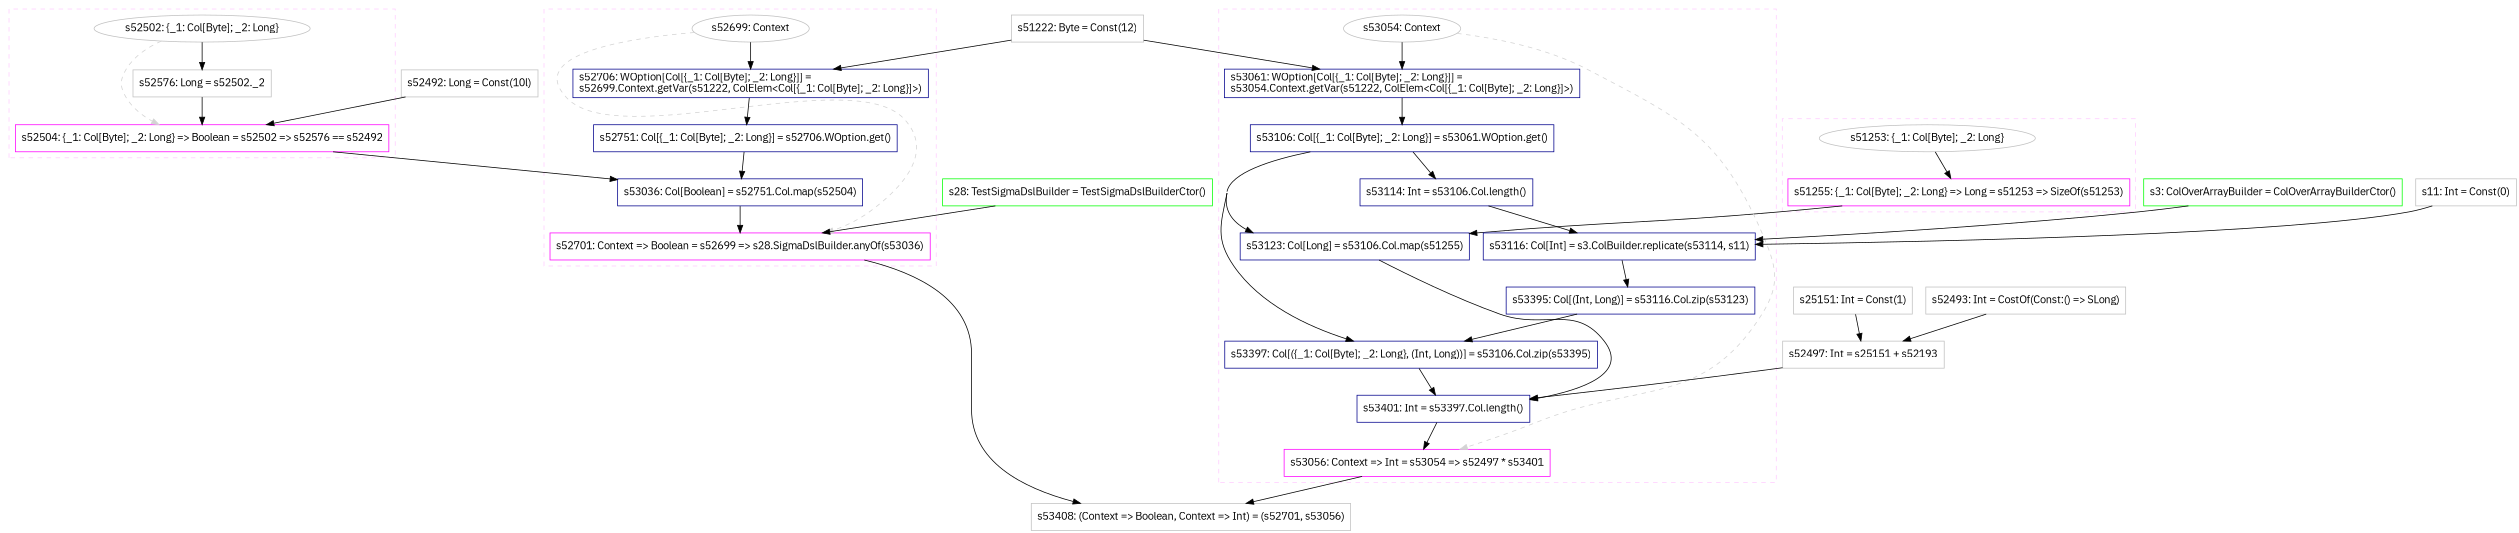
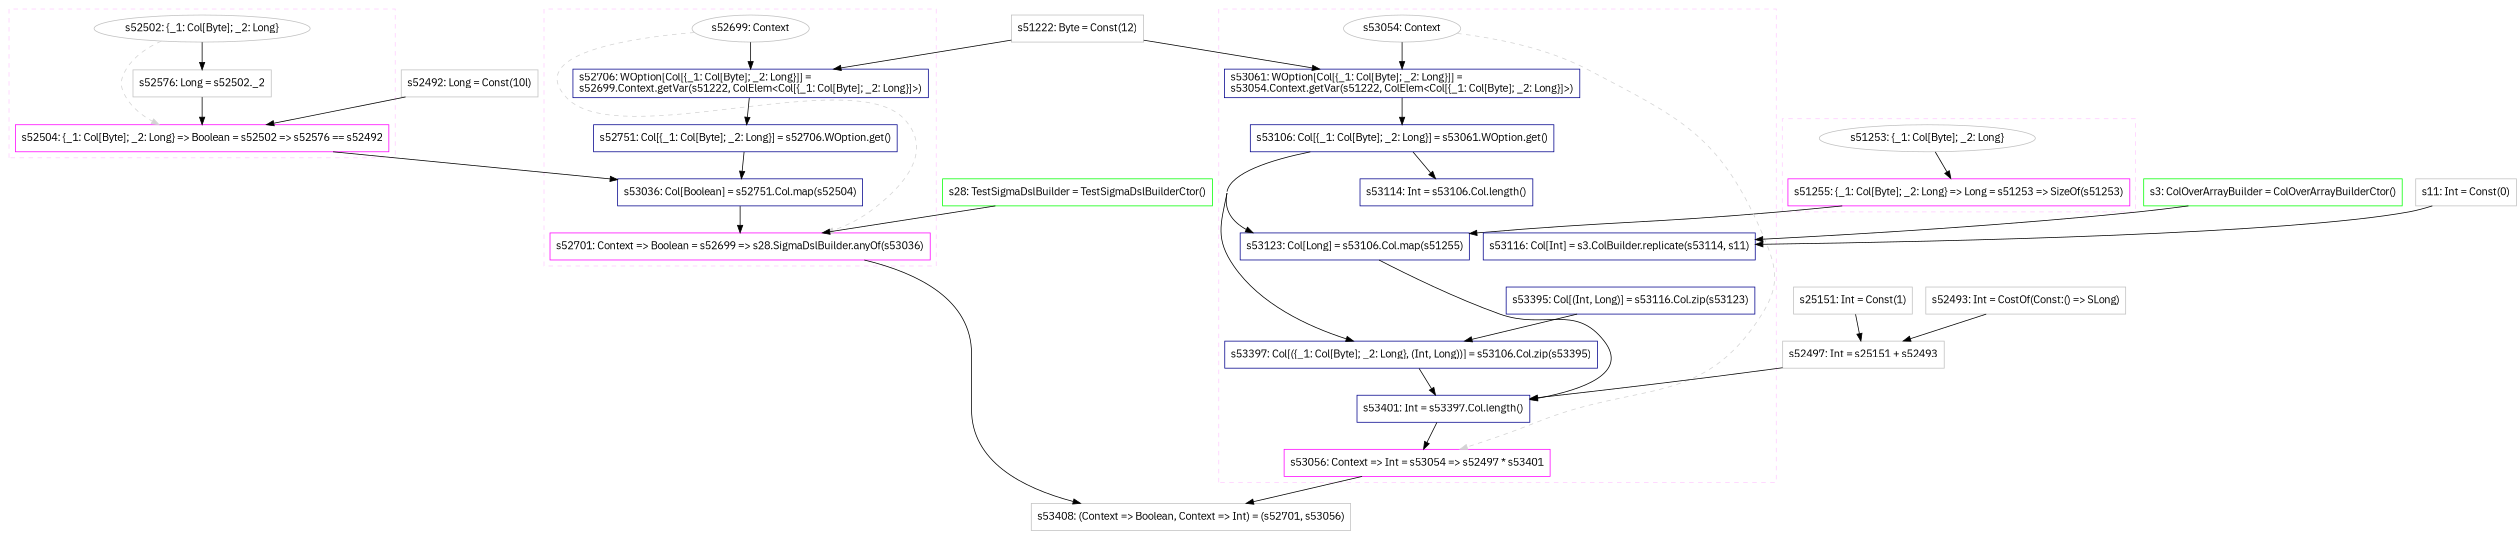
(1529, 218) -> none
(1624, 270) -> none
(1863, 355) -> (1863, 355)
